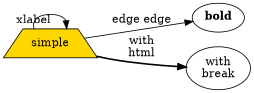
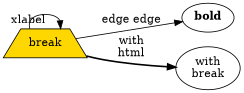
(50, 43) -> (45, 43)
